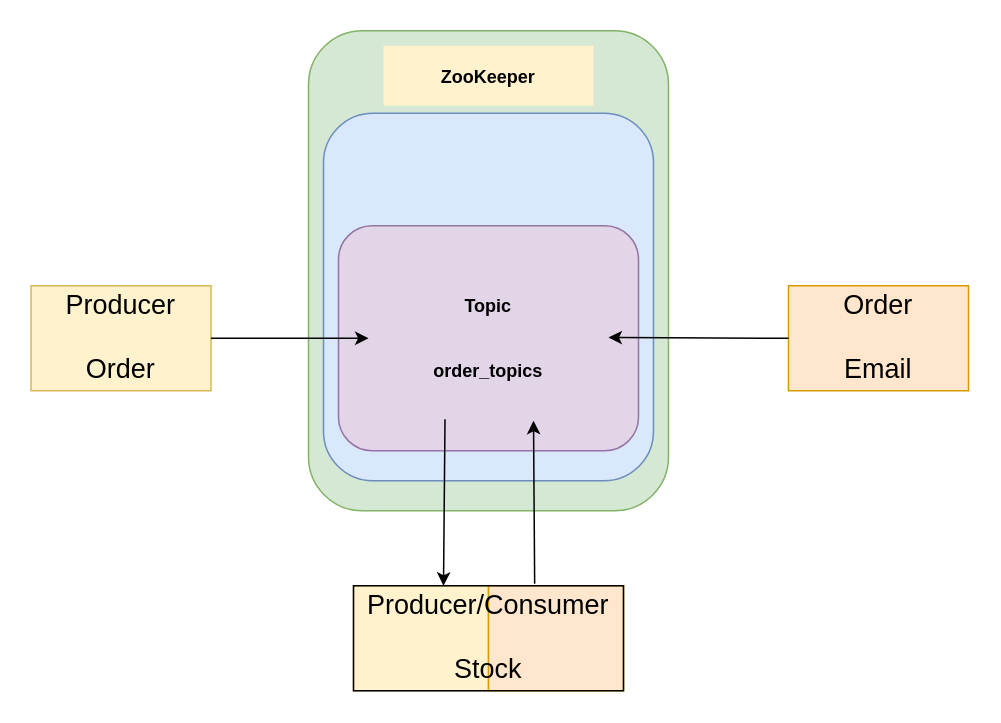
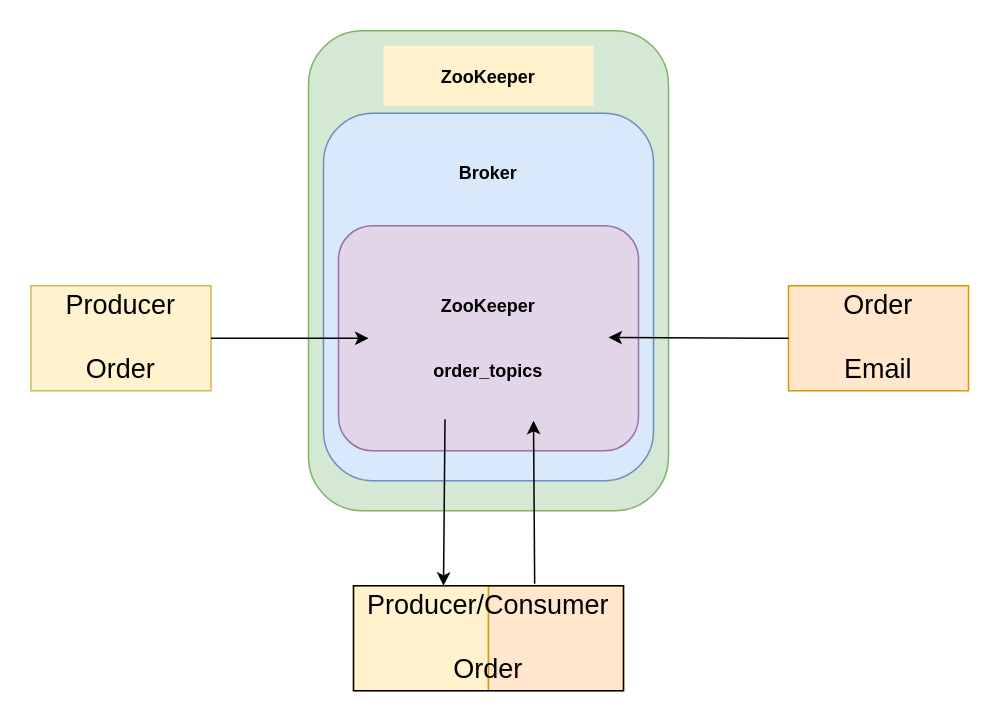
none -> (488, 173)
(488, 338) -> (488, 338)
(488, 638) -> (488, 638)
